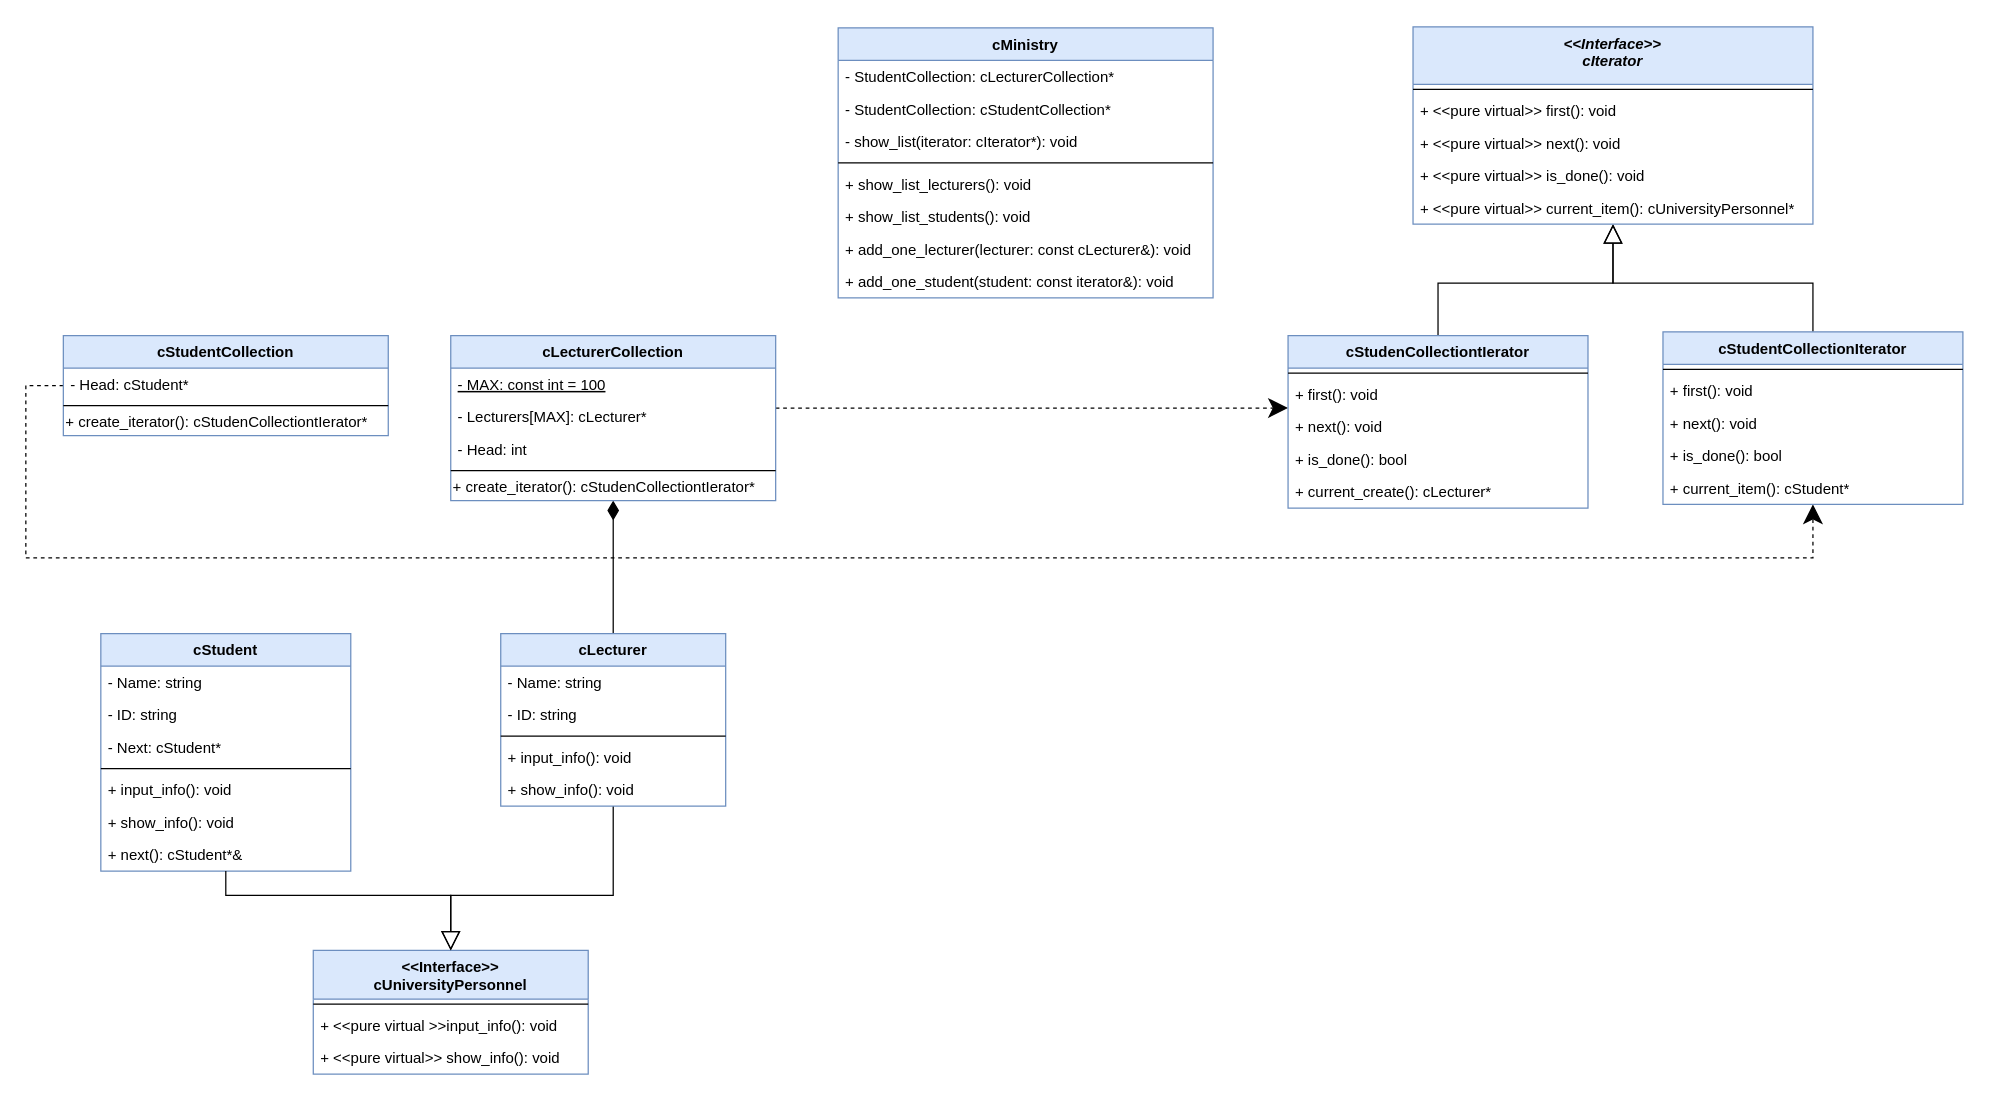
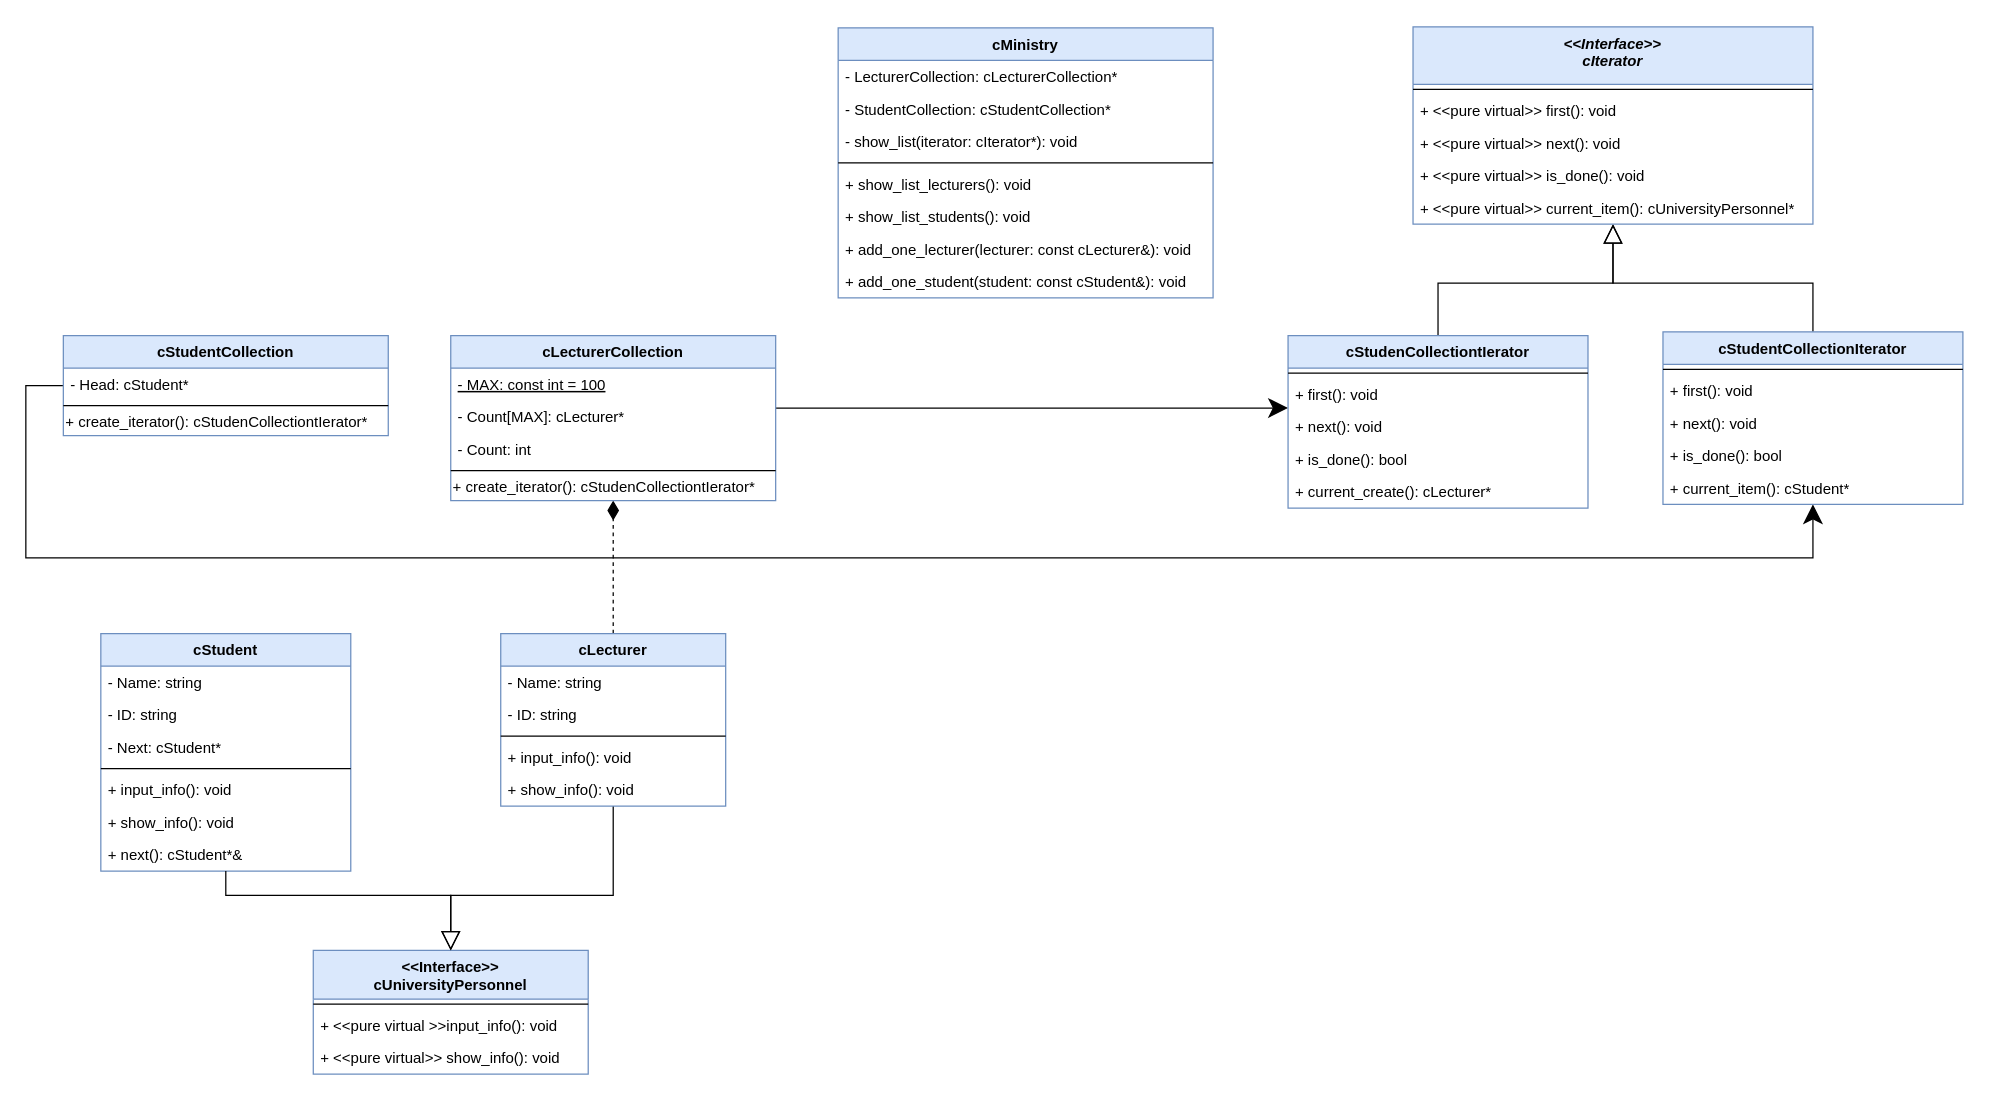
(1004, 77) -> (1008, 77)
(1037, 282) -> (1039, 282)
(1024, 408) -> (1024, 408)
(569, 418) -> (552, 418)
(496, 450) -> (500, 450)
(834, 558) -> (834, 558)
(613, 576) -> (613, 576)
